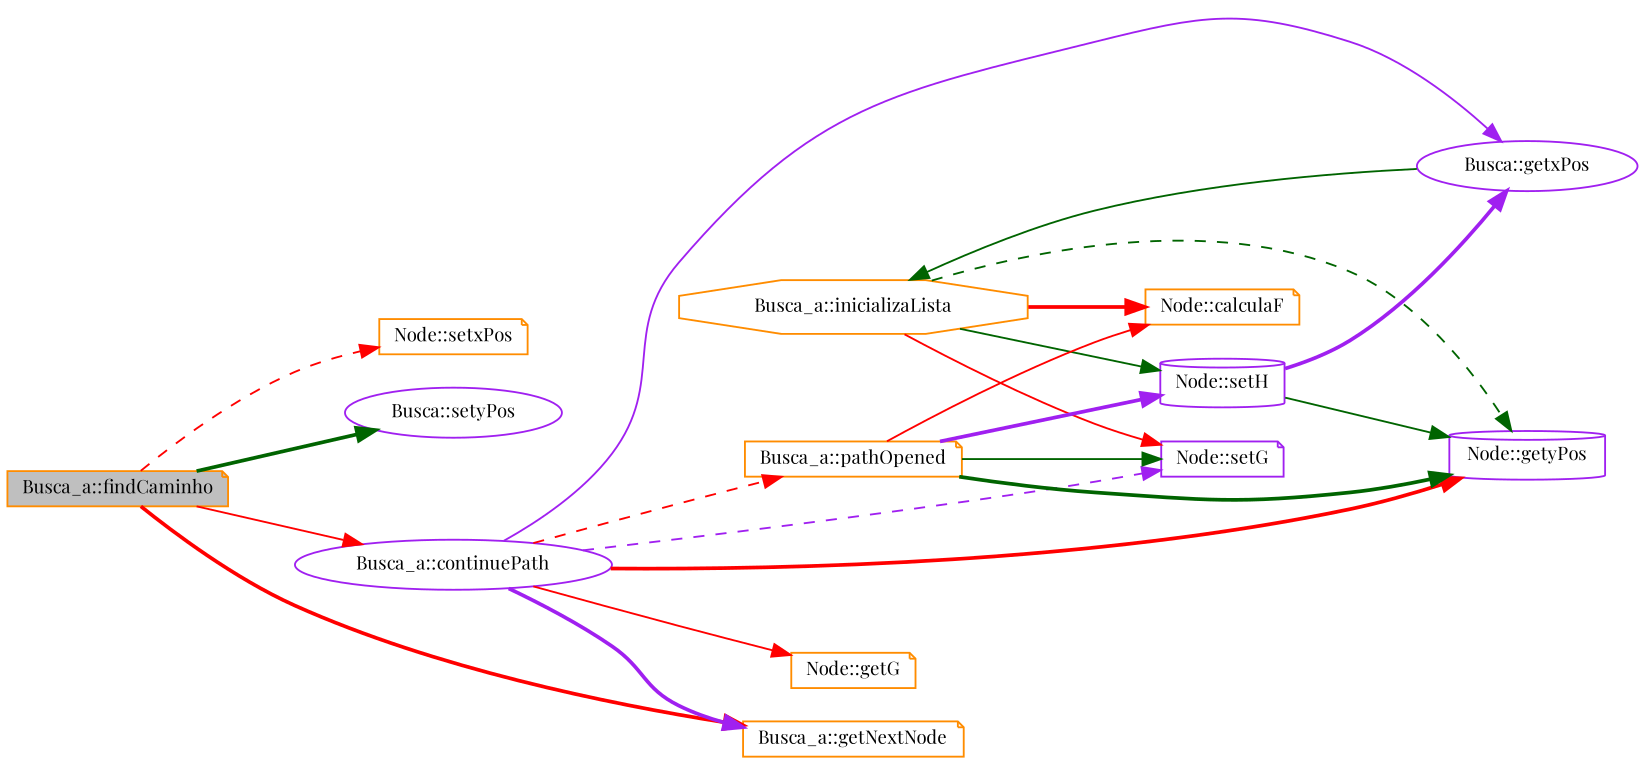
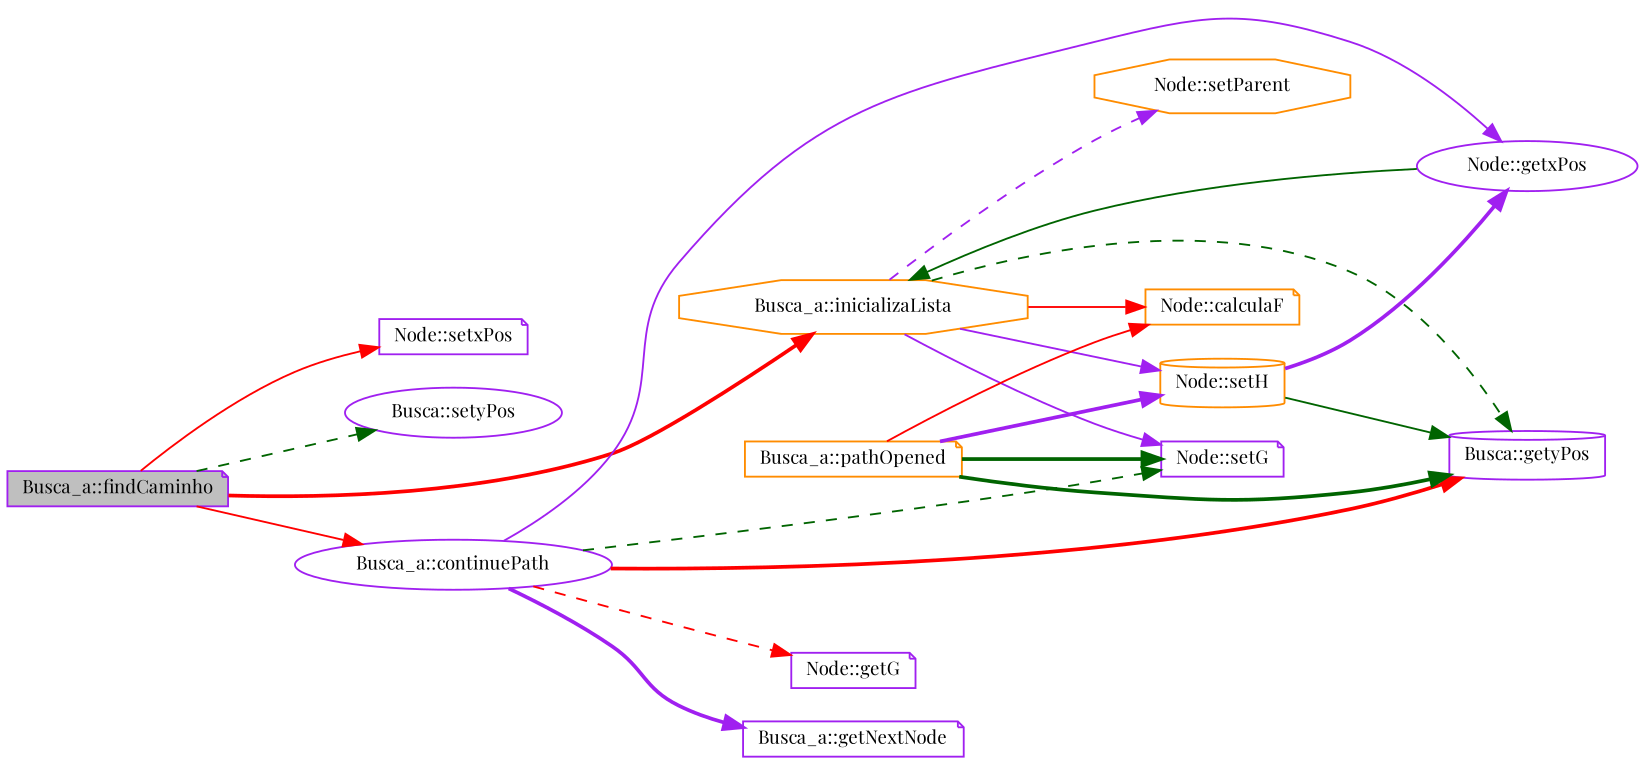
none -> (1222, 86)
(1527, 166) -> (1527, 166)
(1077, 307) -> (1077, 307)
(453, 337) -> (453, 337)
(1051, 348) -> (1051, 348)
(1222, 383) -> (1222, 383)
(1021, 393) -> (1021, 393)
(244, 398) -> (244, 398)
(277, 453) -> (277, 453)
(1527, 455) -> (1527, 455)
(1052, 459) -> (1052, 459)
(118, 489) -> (118, 489)
(648, 512) -> none
(863, 516) -> (863, 516)
(653, 619) -> (653, 619)
(418, 652) -> (528, 474)
(853, 670) -> (853, 670)
(853, 739) -> (853, 739)
